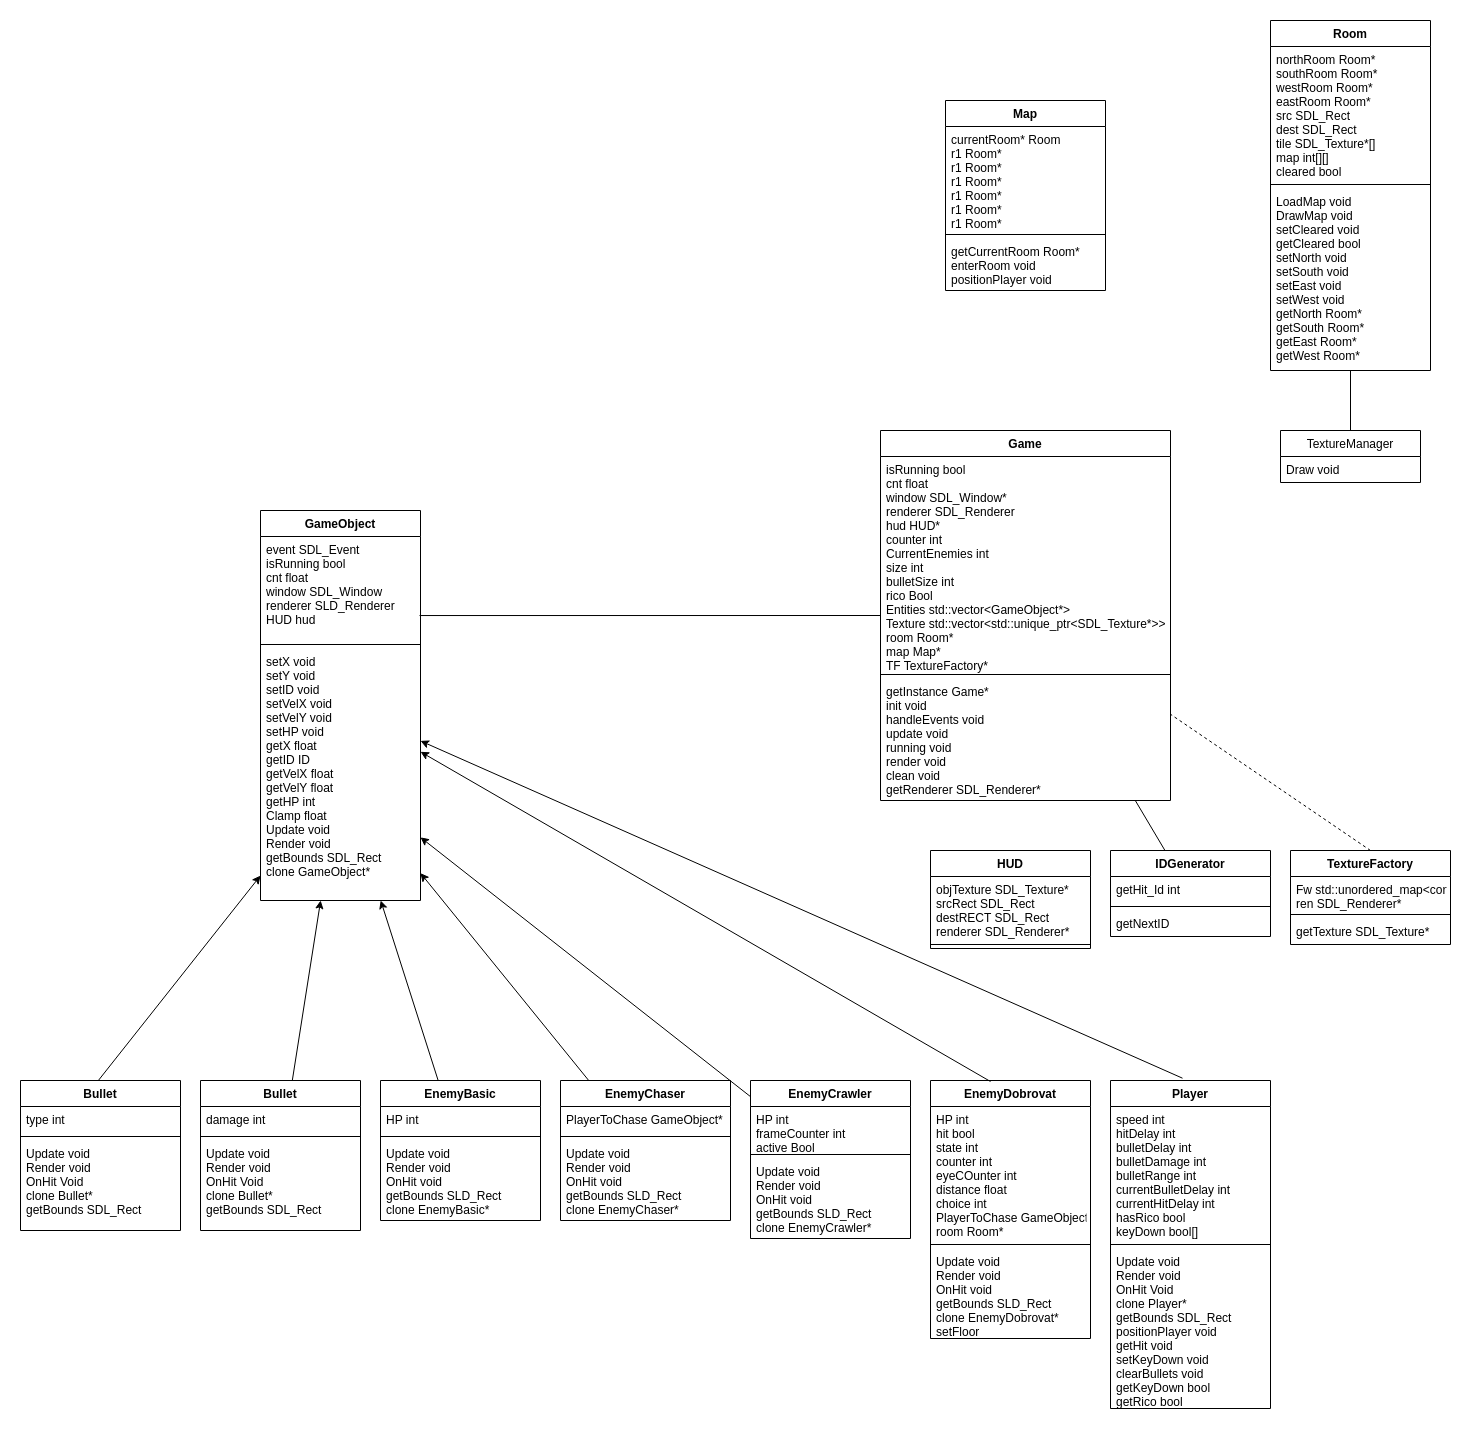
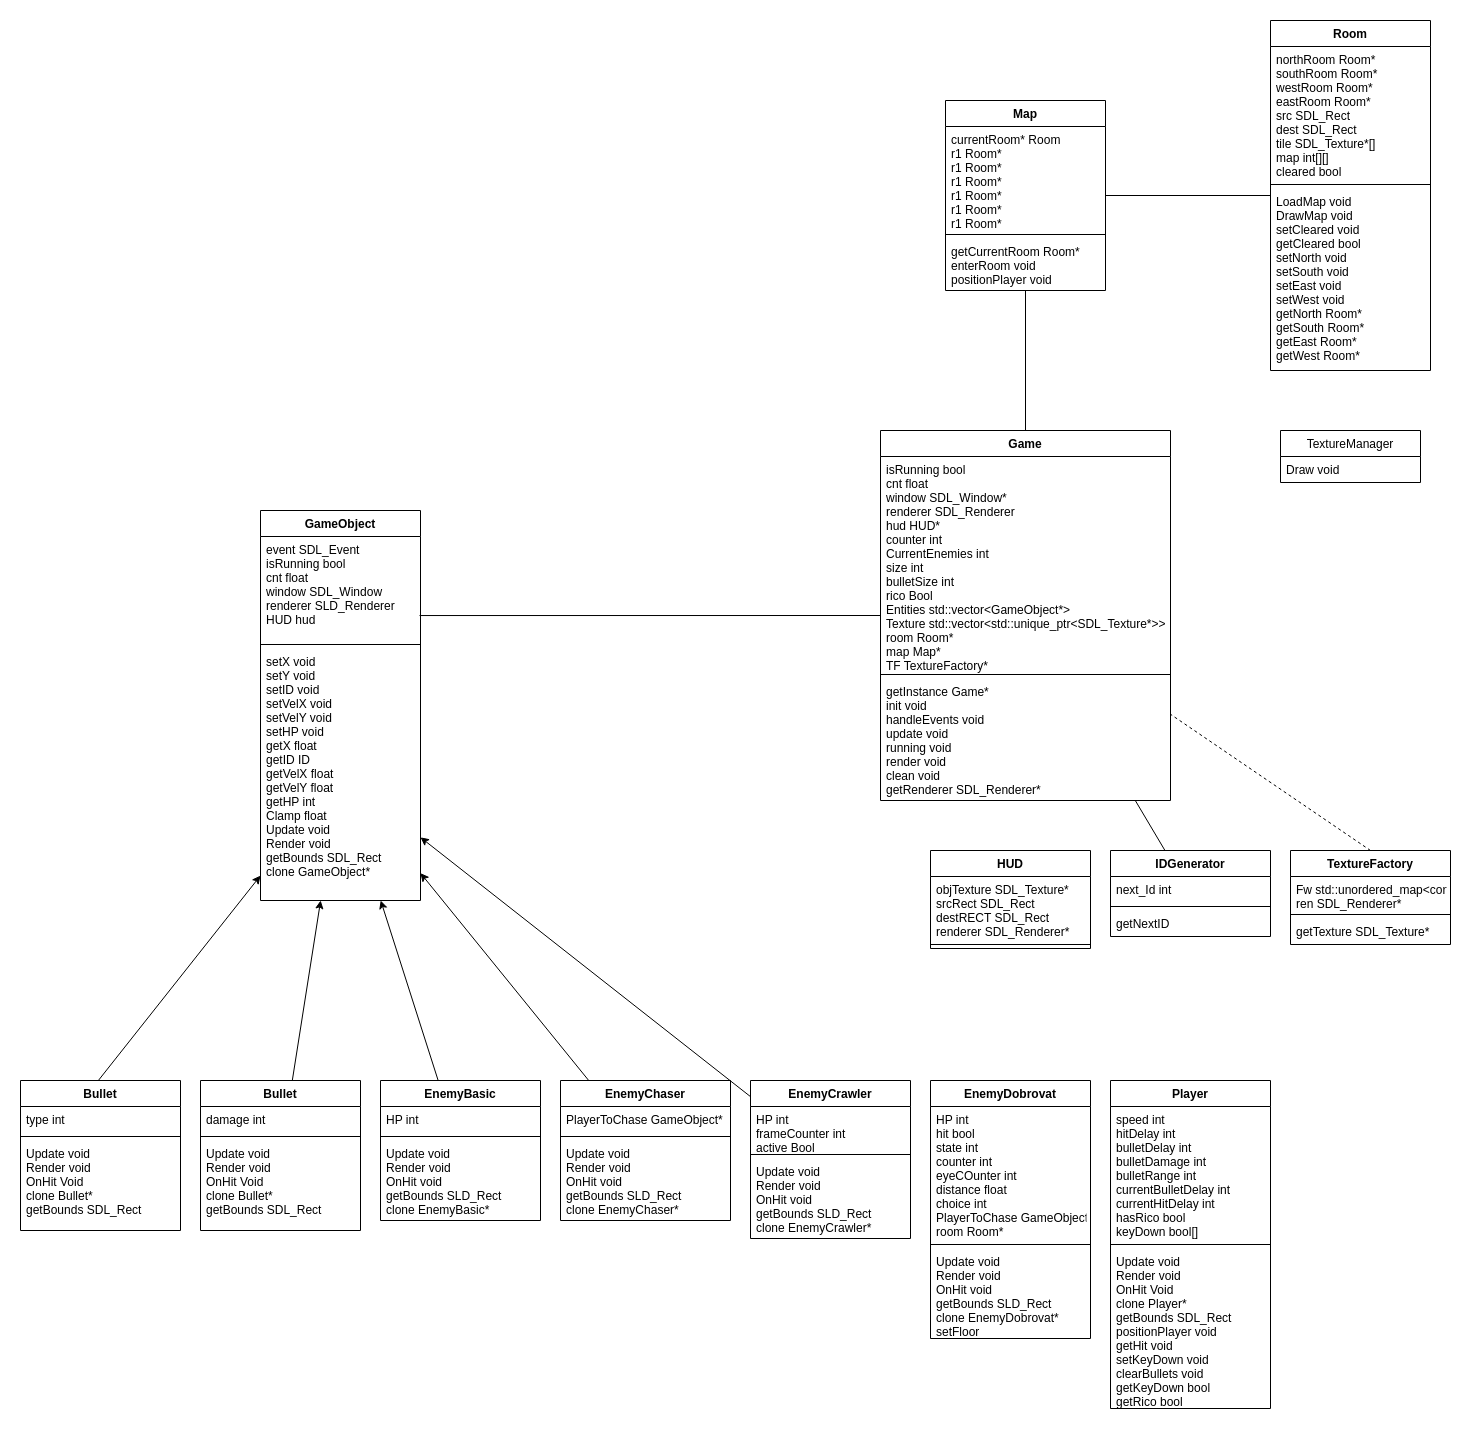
none -> (1188, 196)
none -> (1026, 362)
(1351, 401) -> none
(1155, 890) -> (1150, 890)
(804, 911) -> none
(707, 918) -> none
